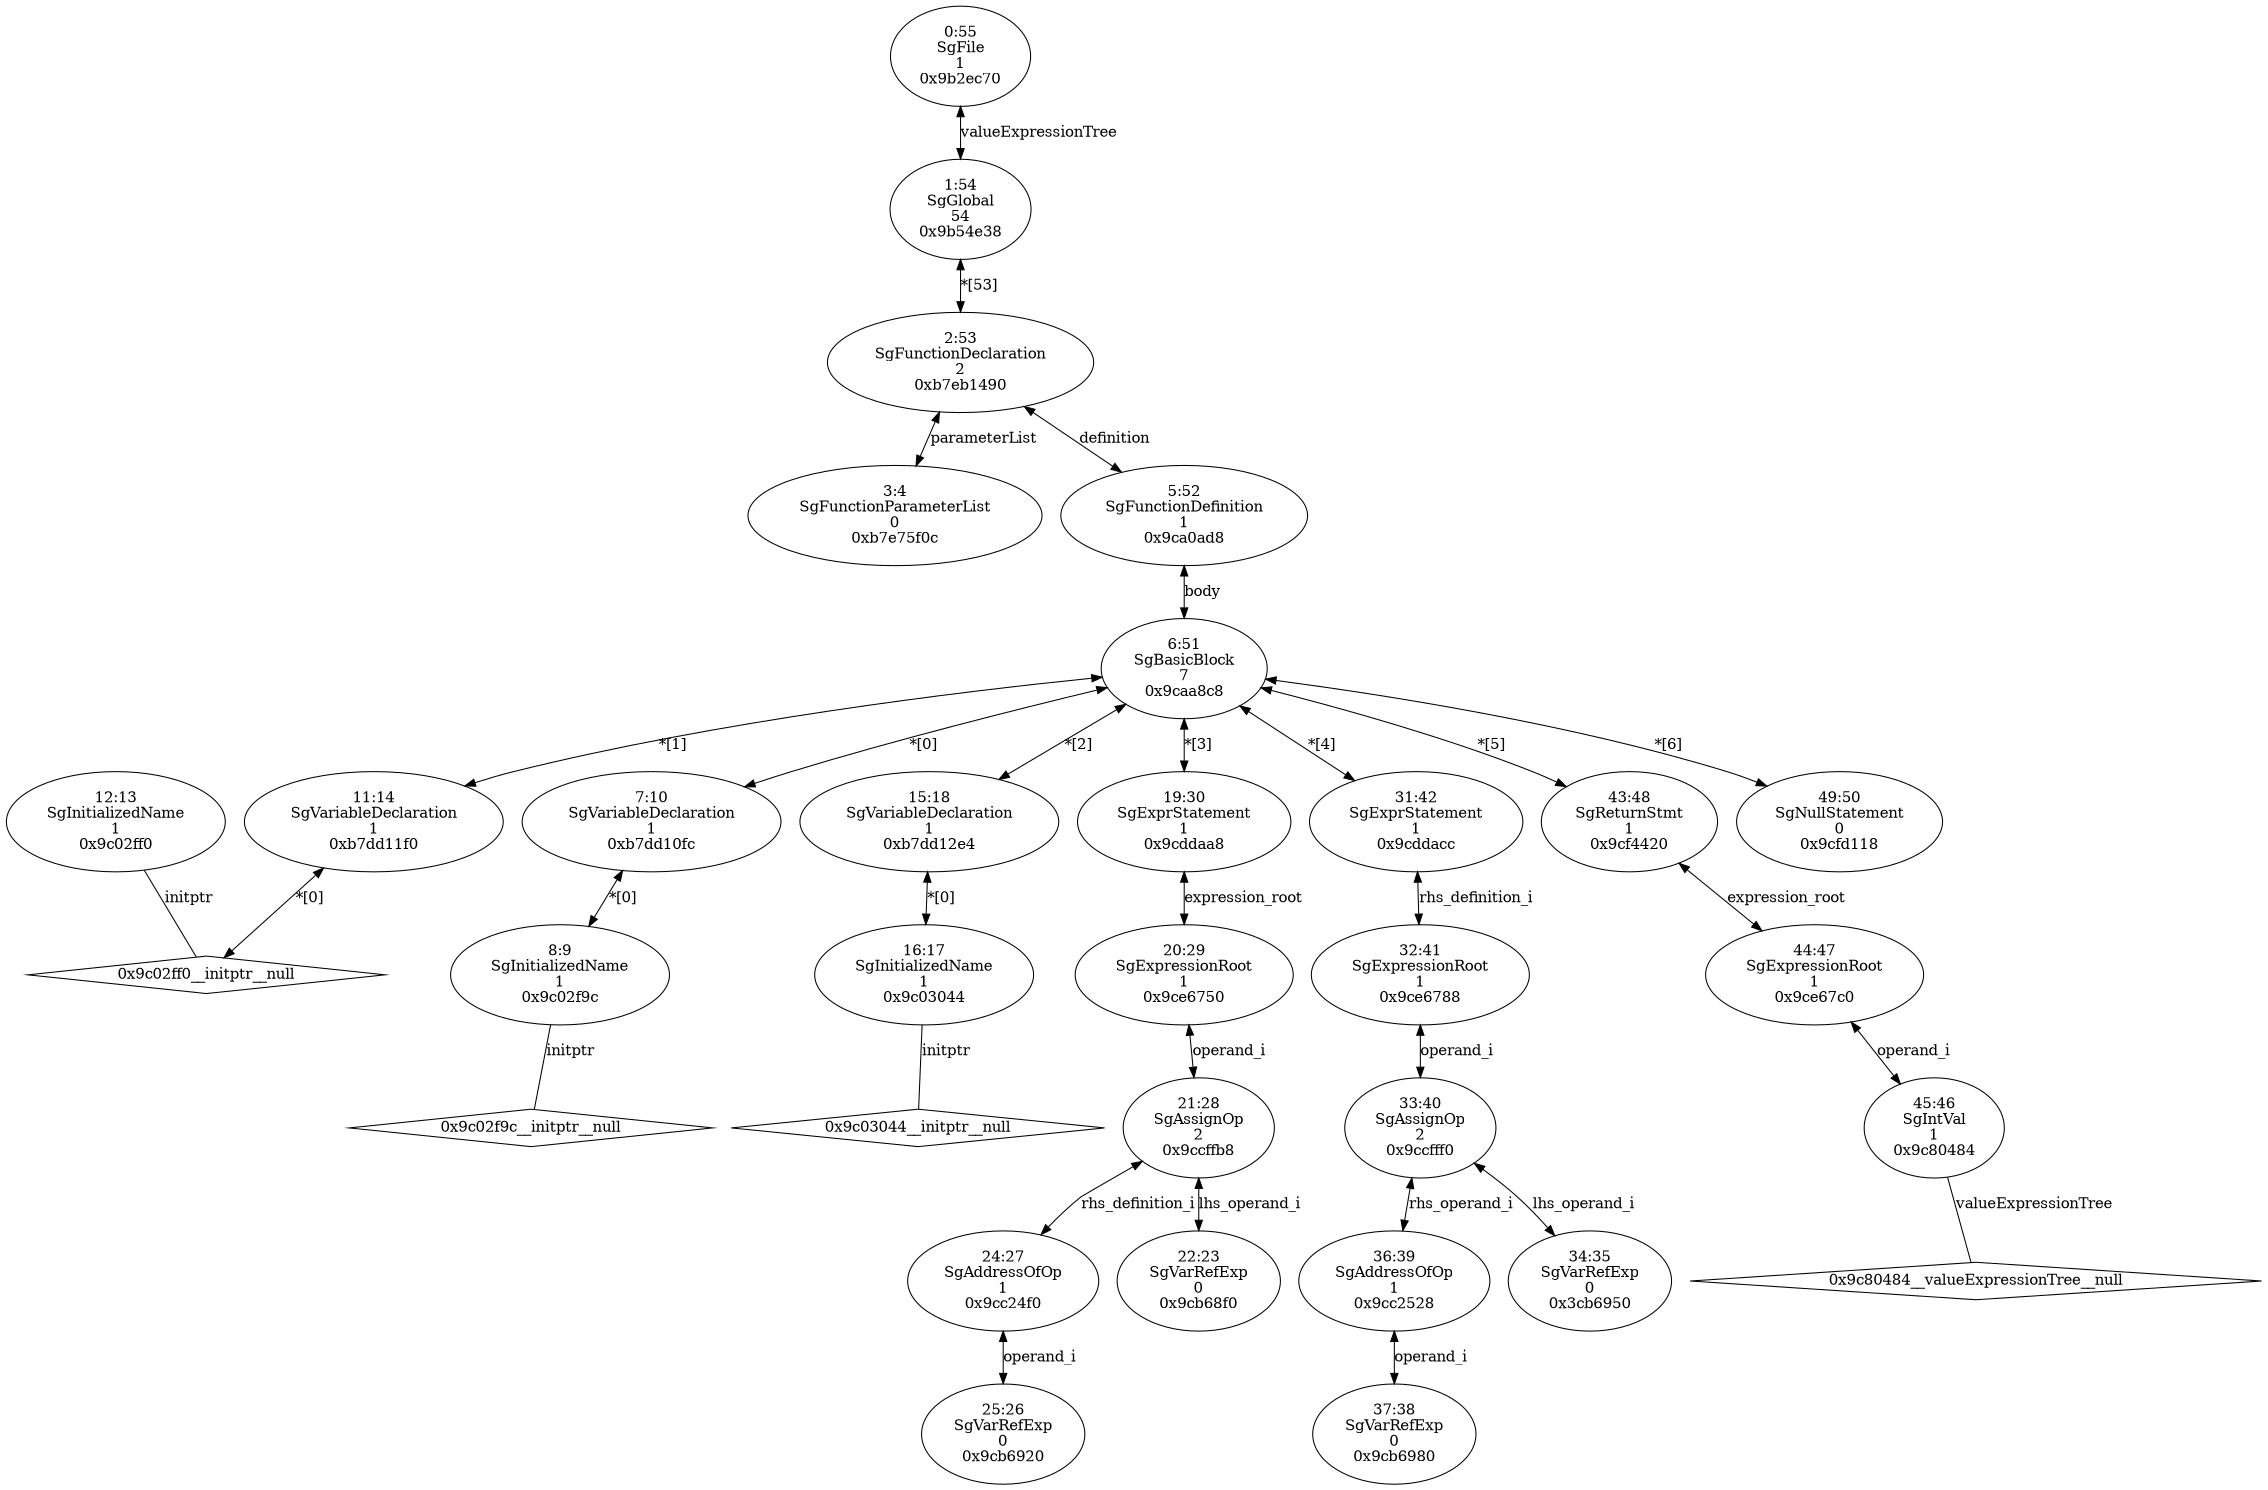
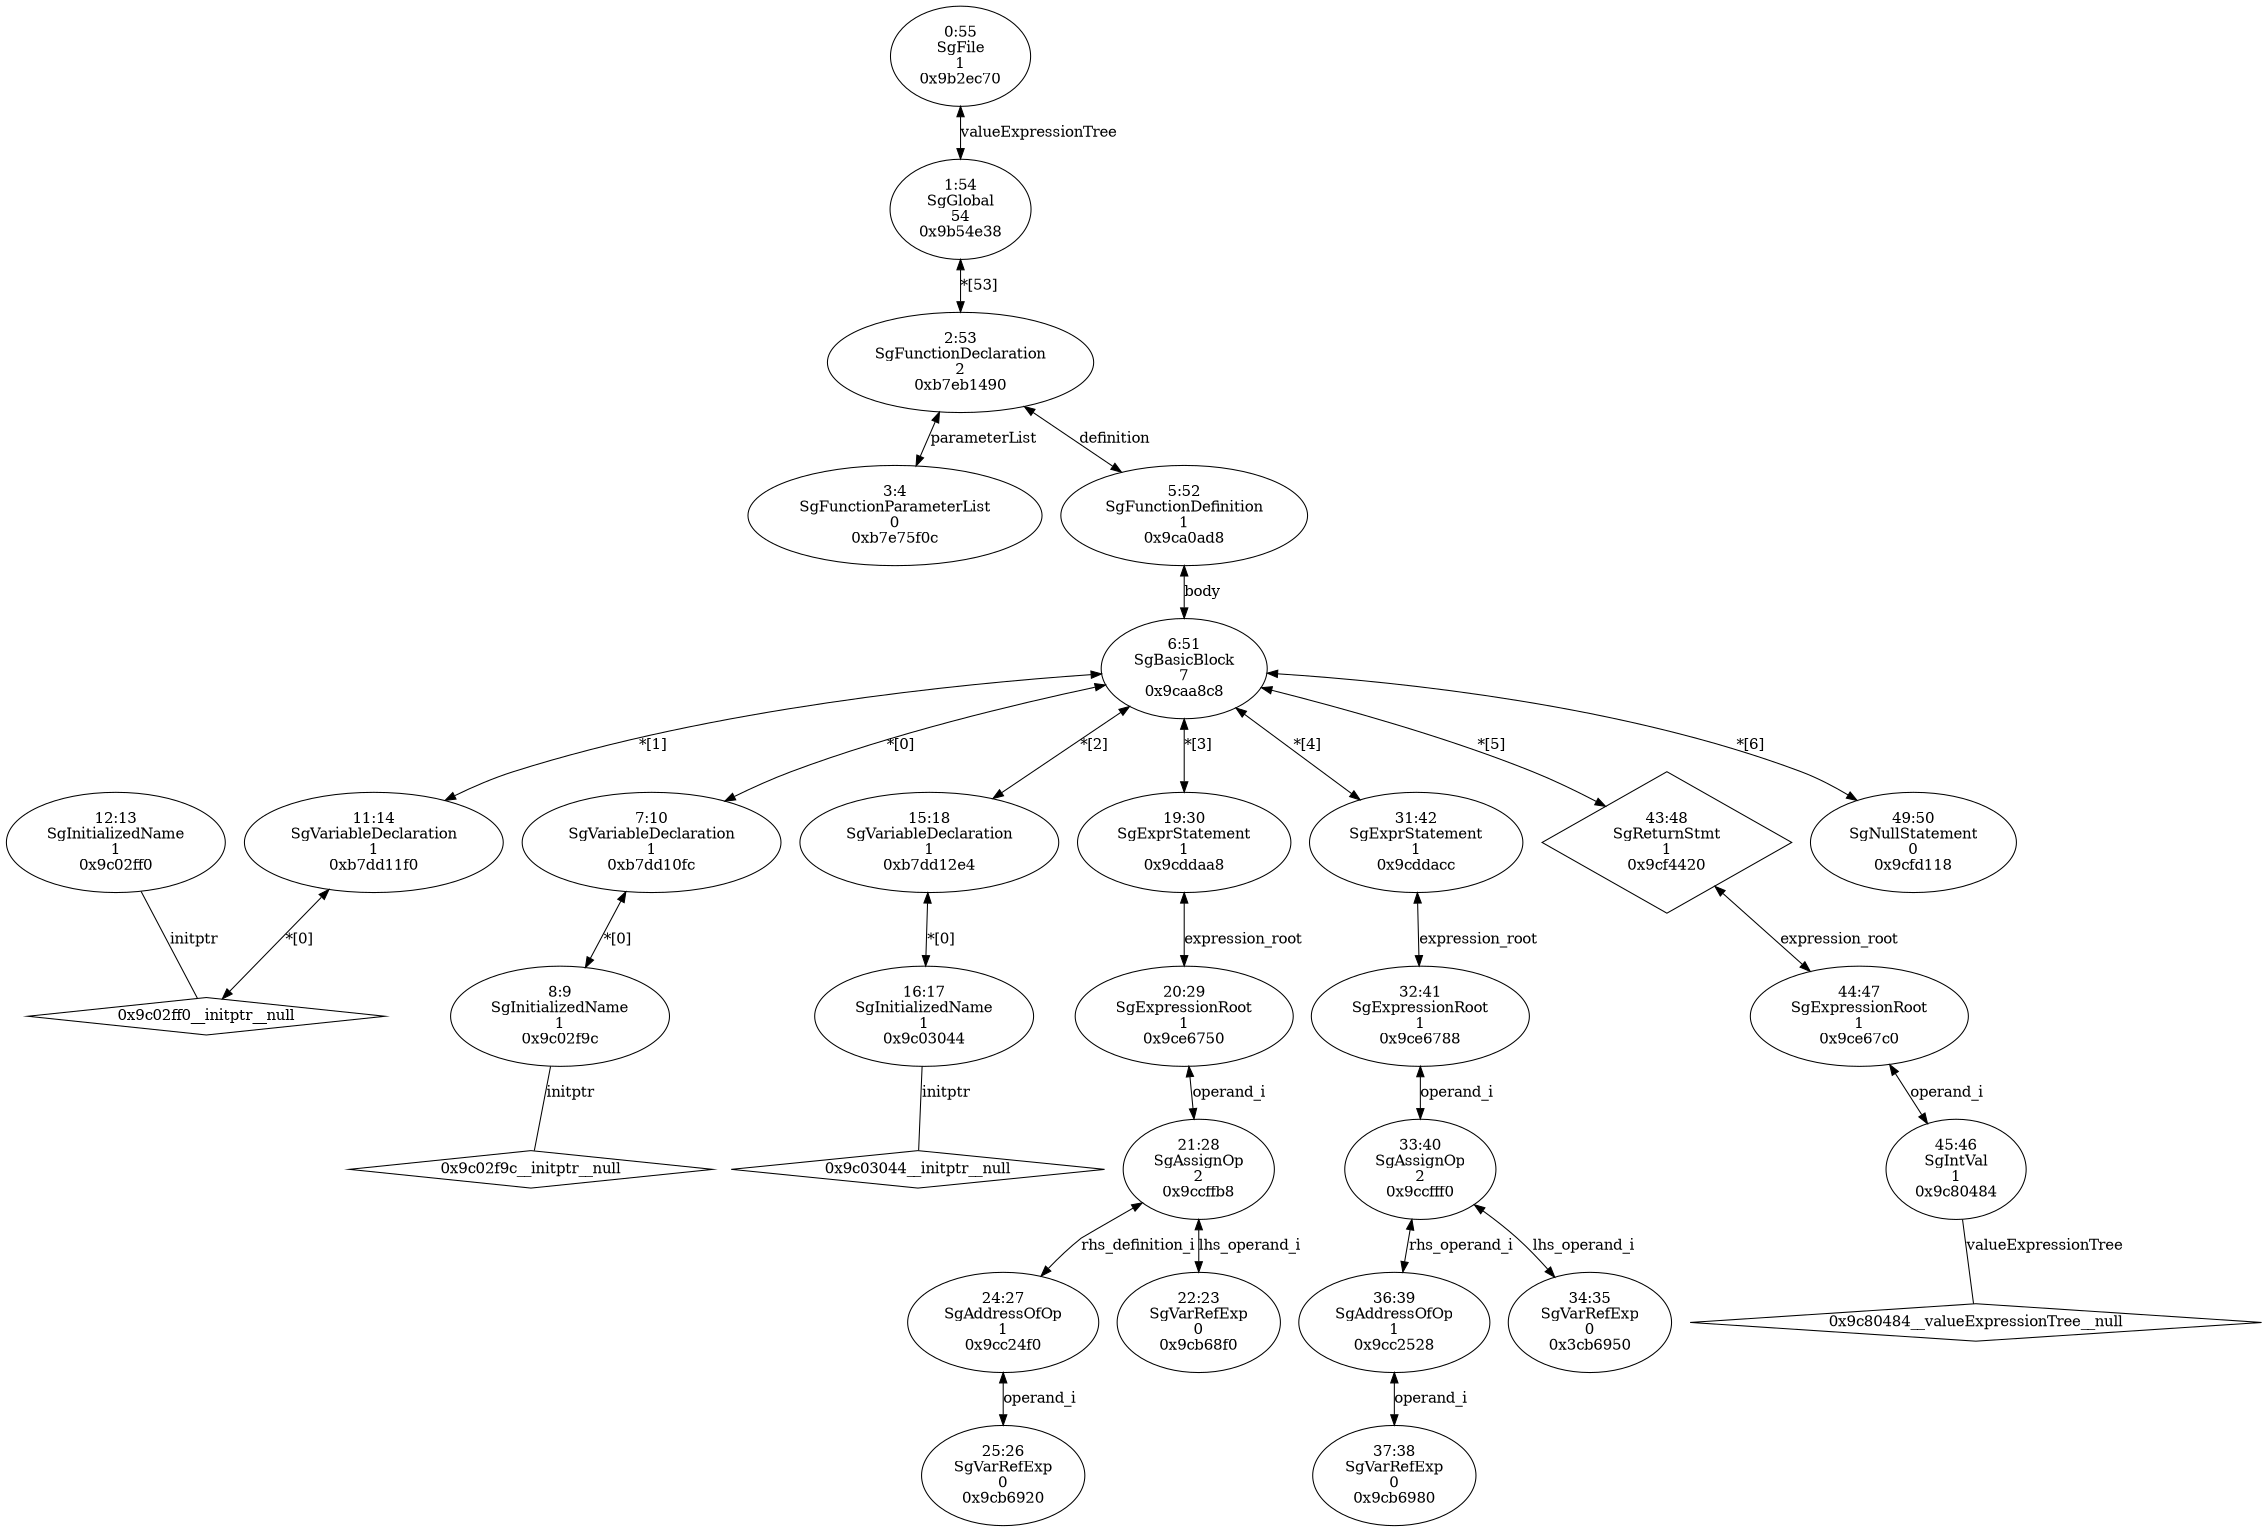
(1629, 822) -> (1667, 842)
(1476, 898) -> (1479, 940)
